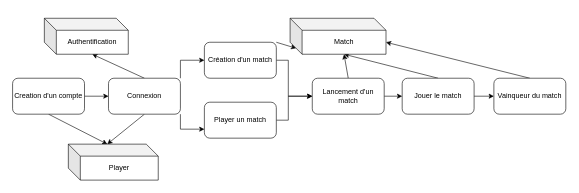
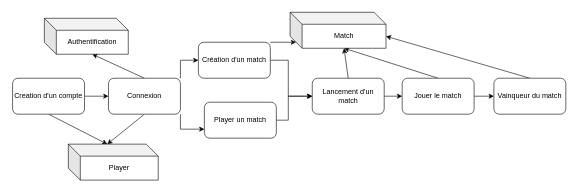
(338, 36) -> (338, 30)
(240, 60) -> (234, 60)
